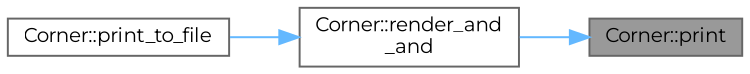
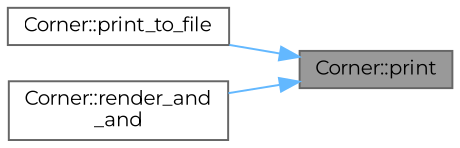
(255, 37) -> (255, 49)
